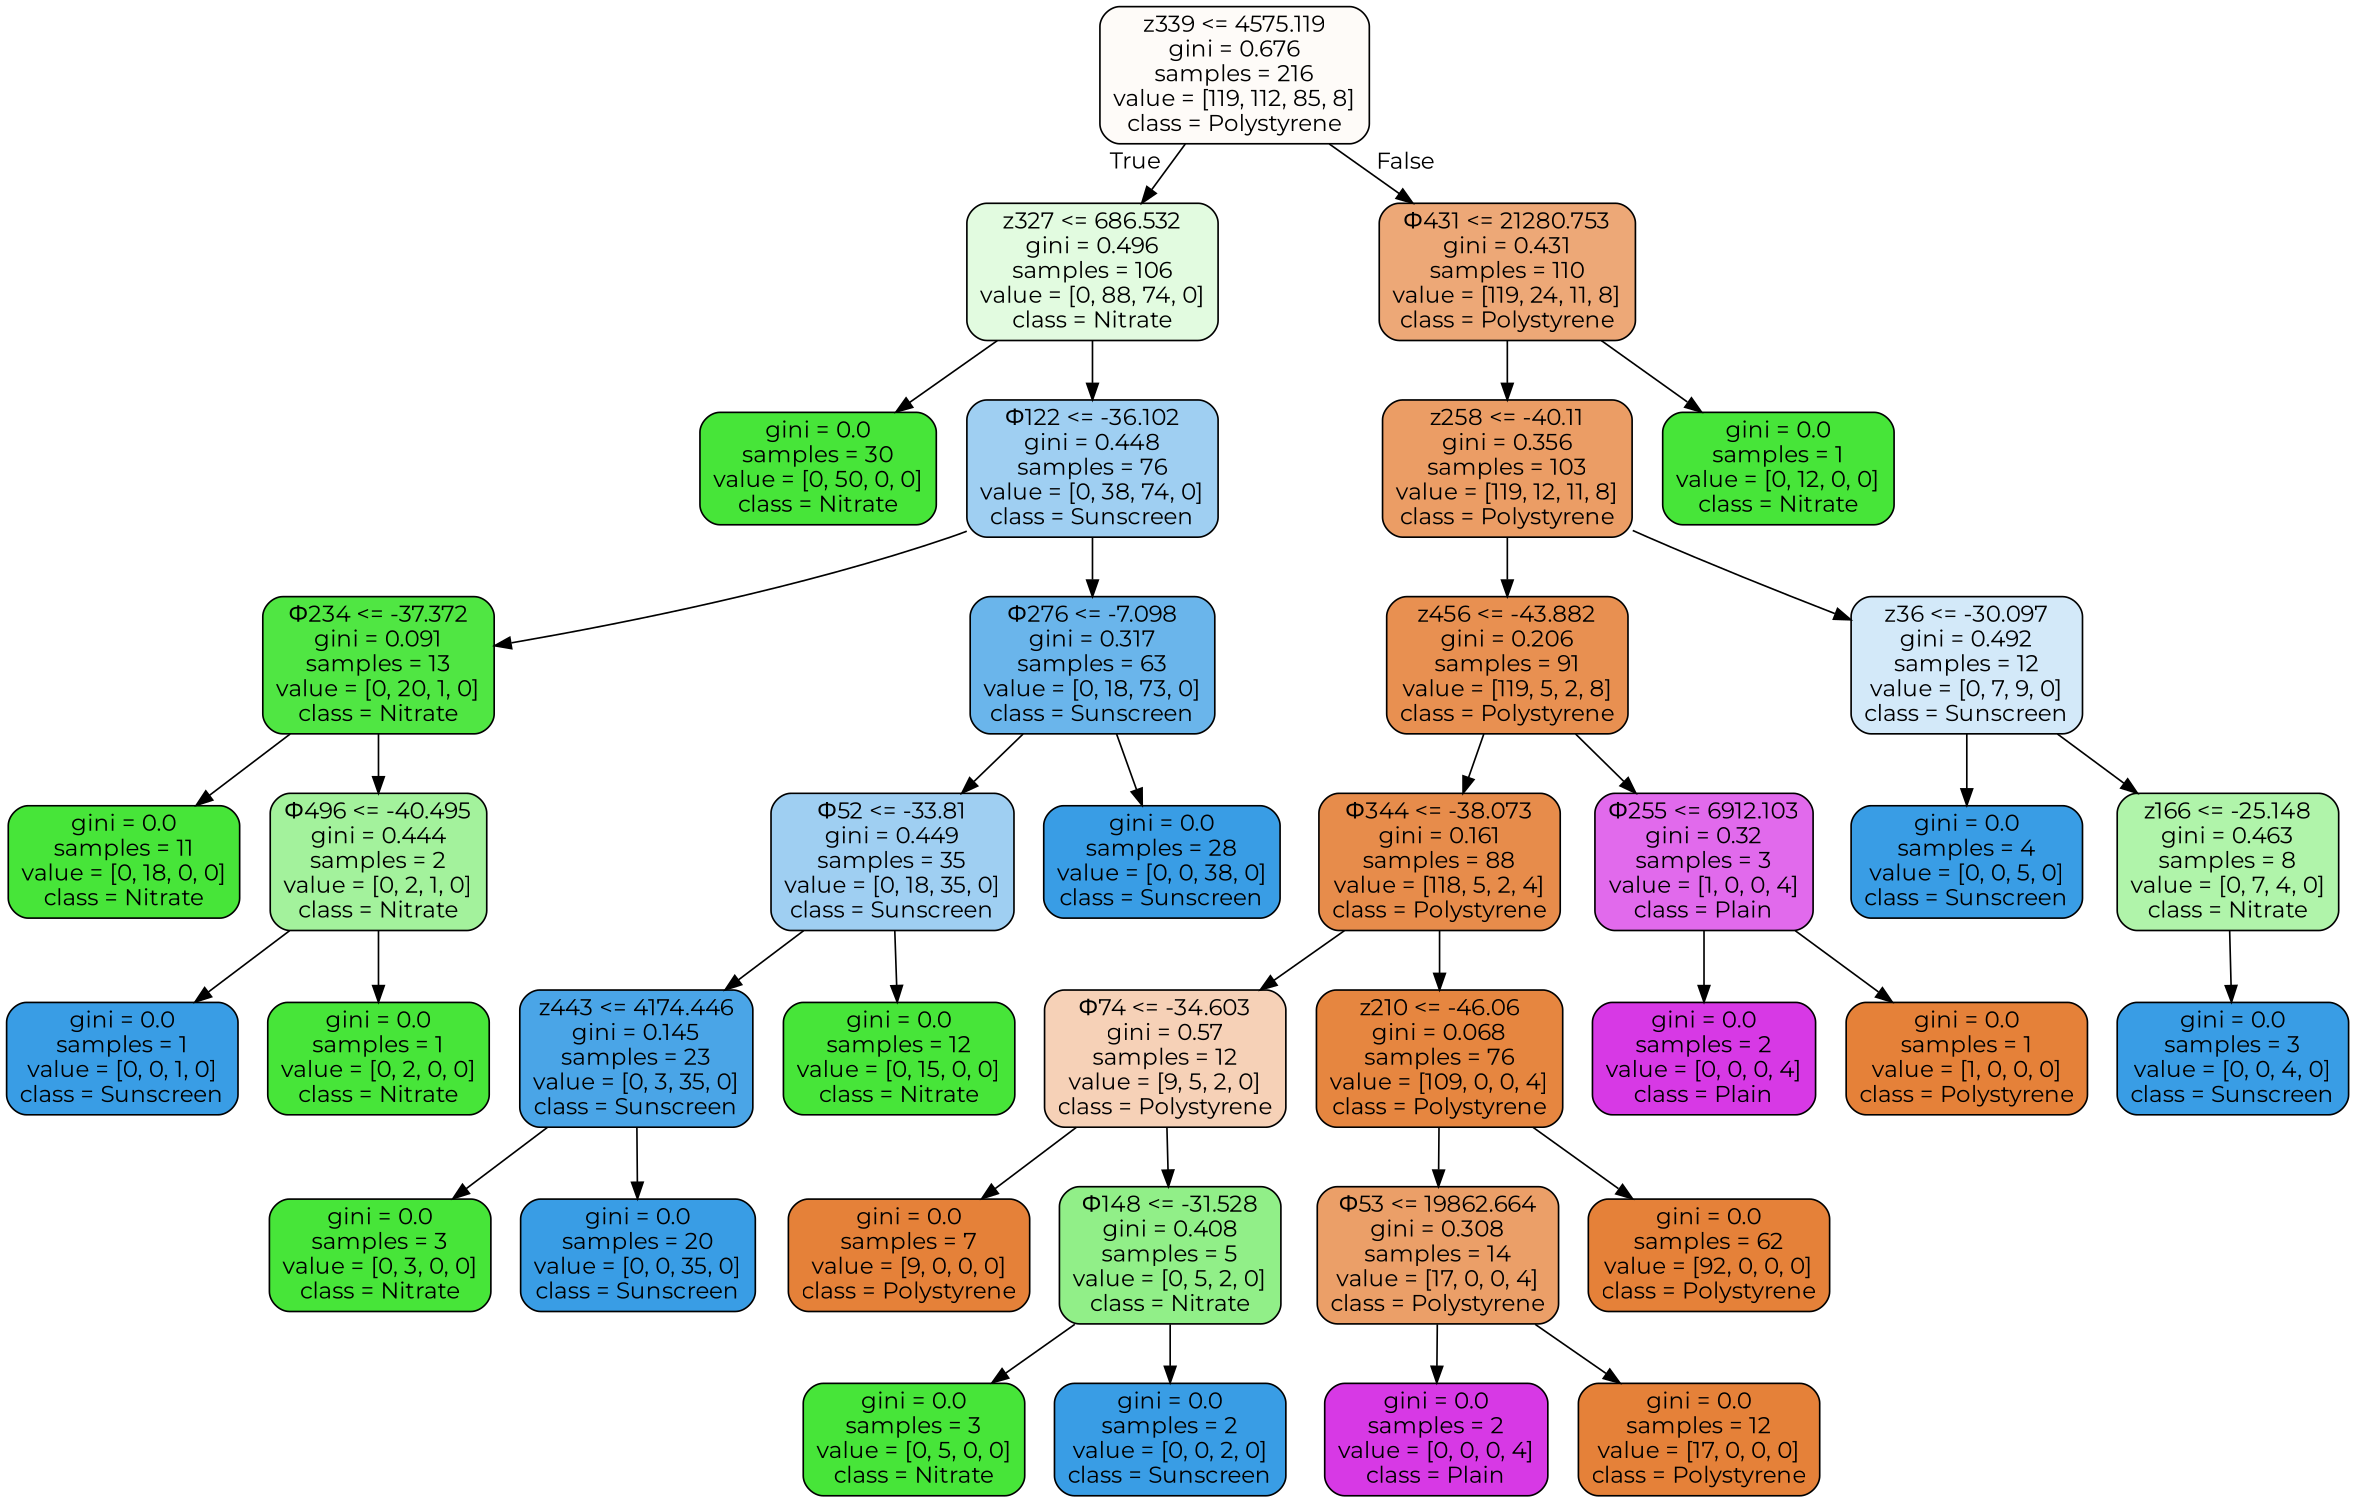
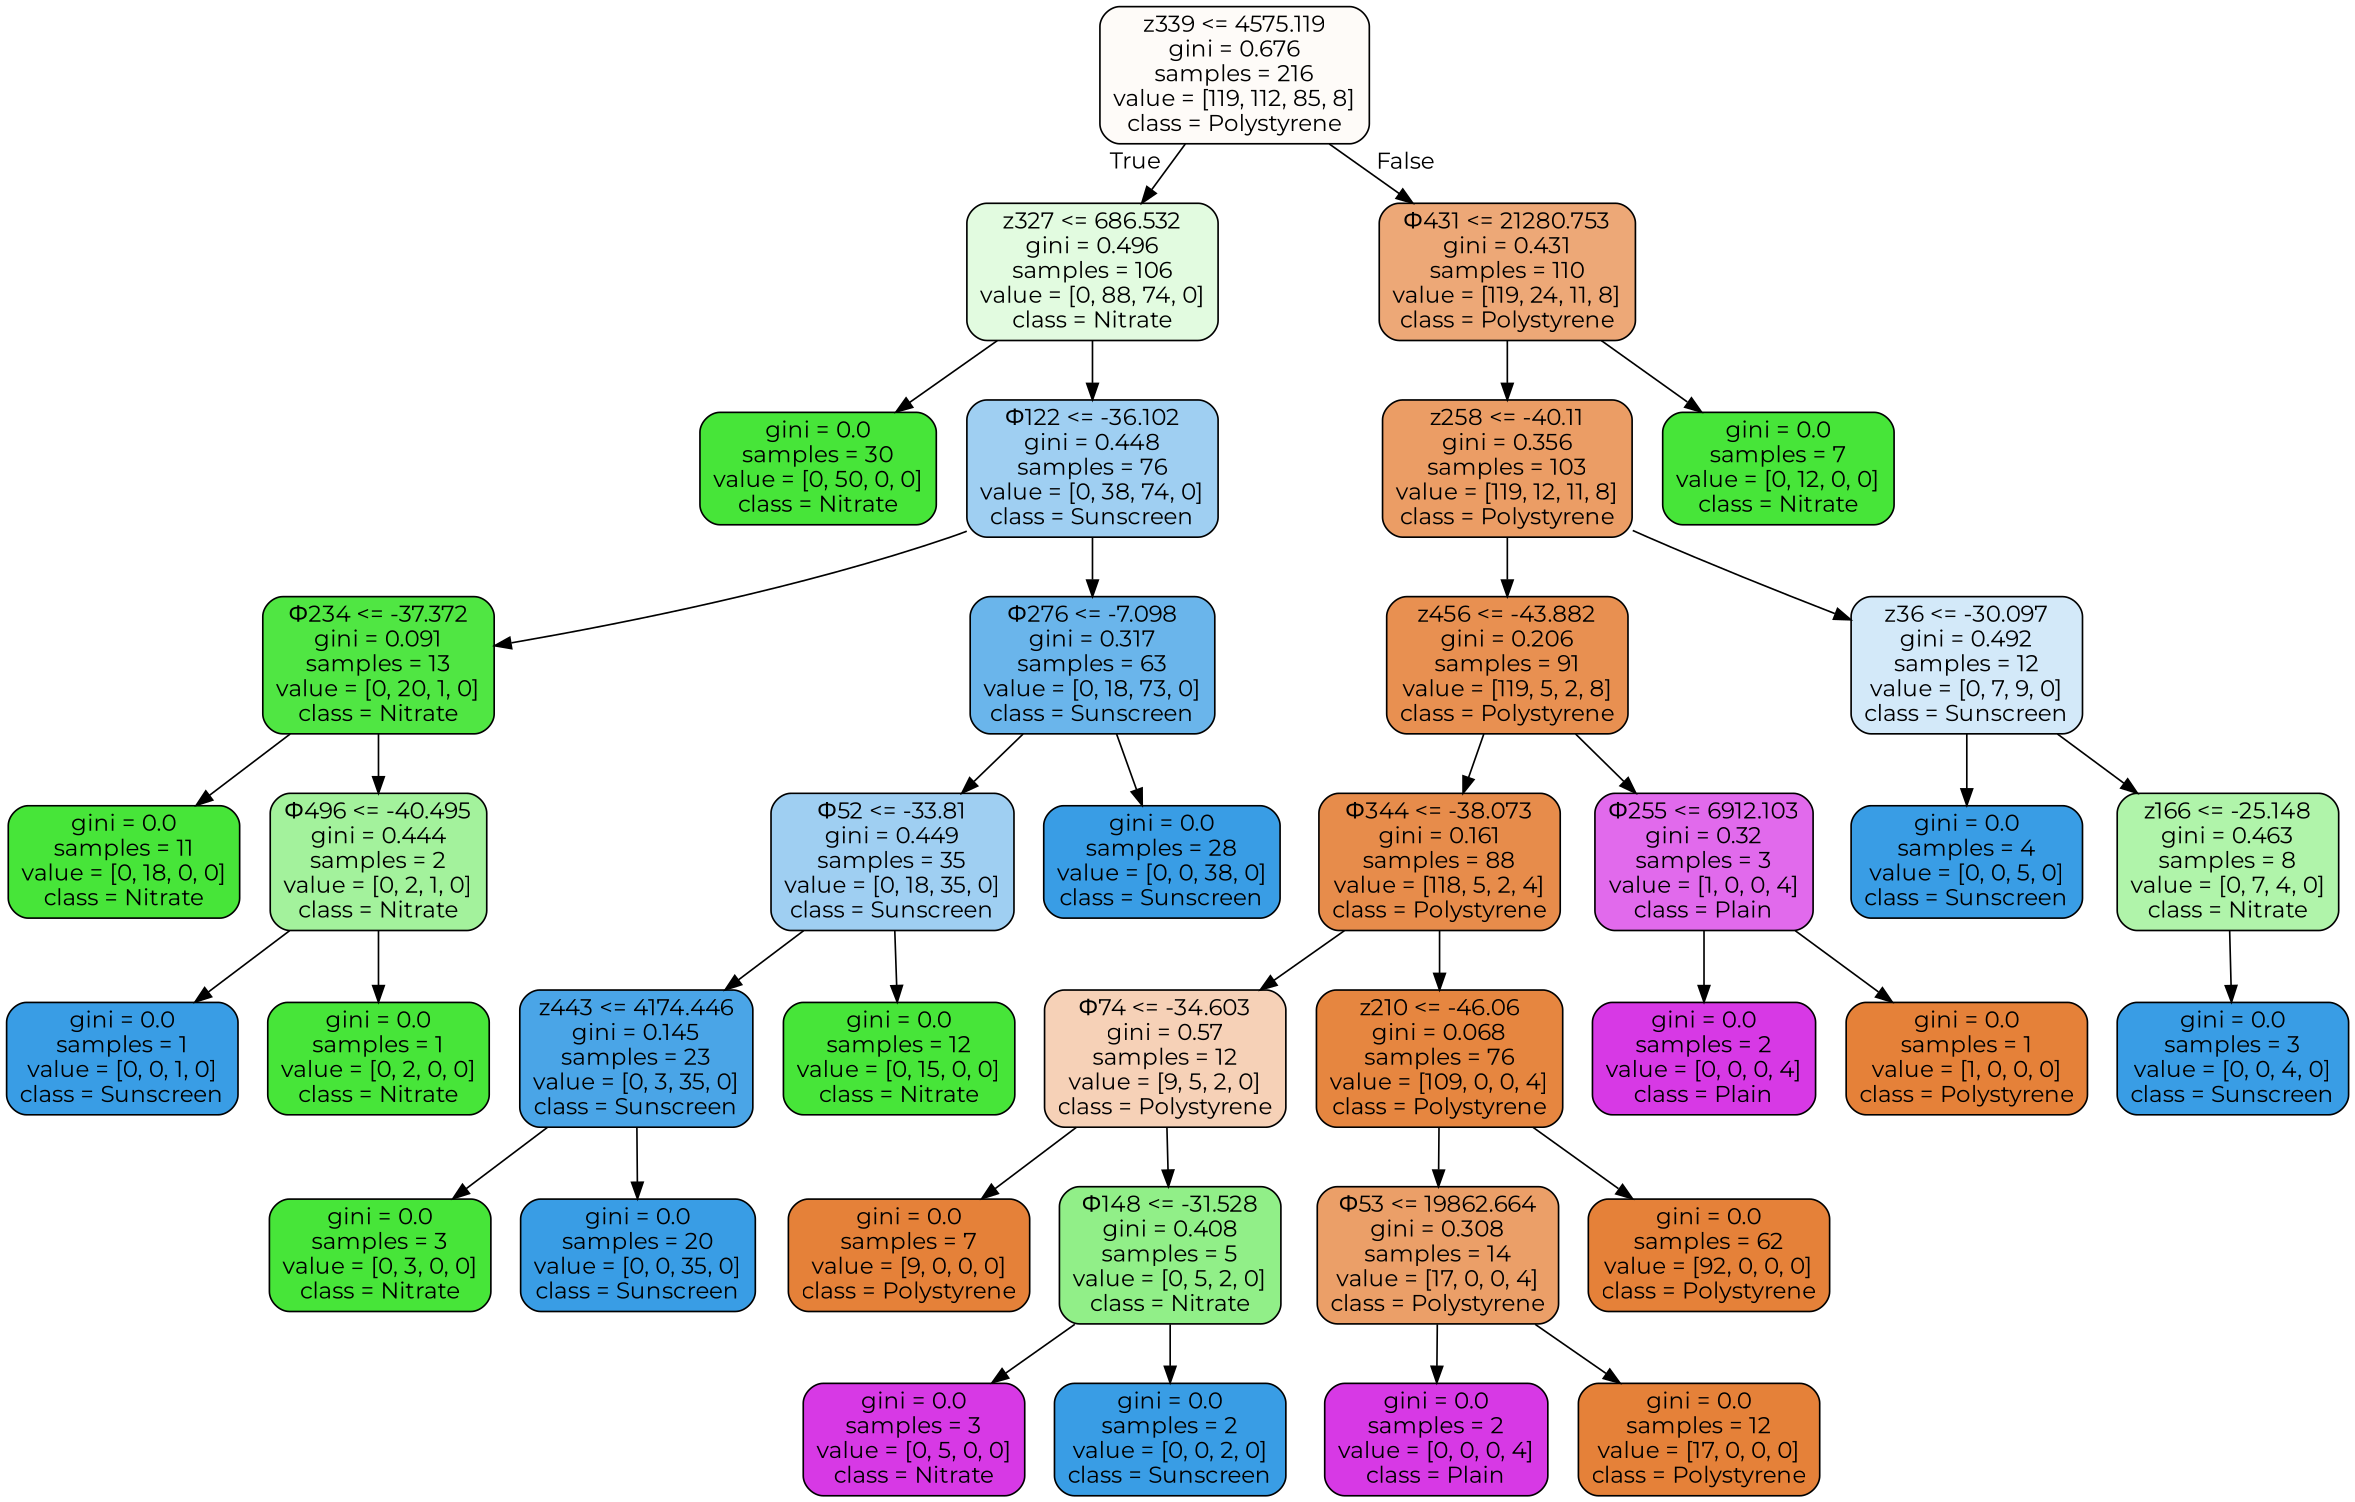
(1778, 469) -> (1778, 469)
(914, 1440) -> (914, 1440)
